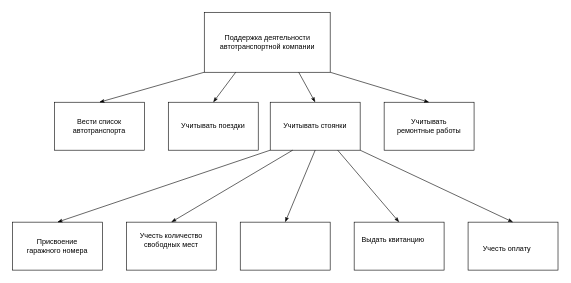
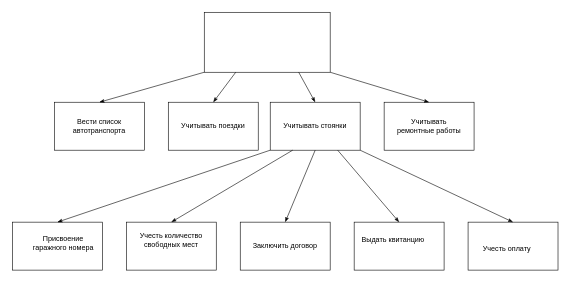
(267, 42) -> none
(57, 246) -> (63, 243)
none -> (285, 246)
